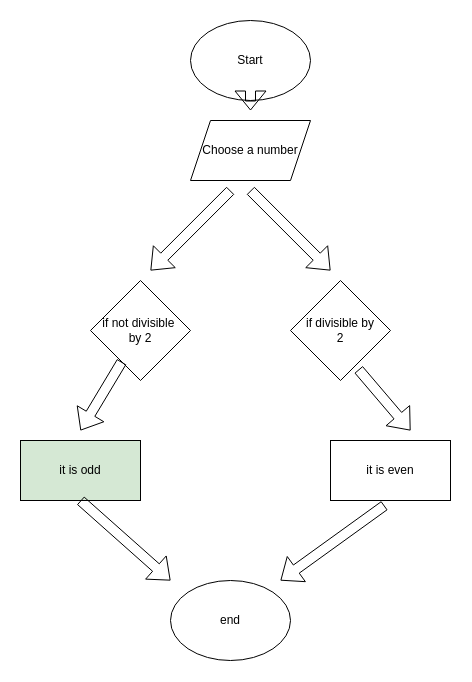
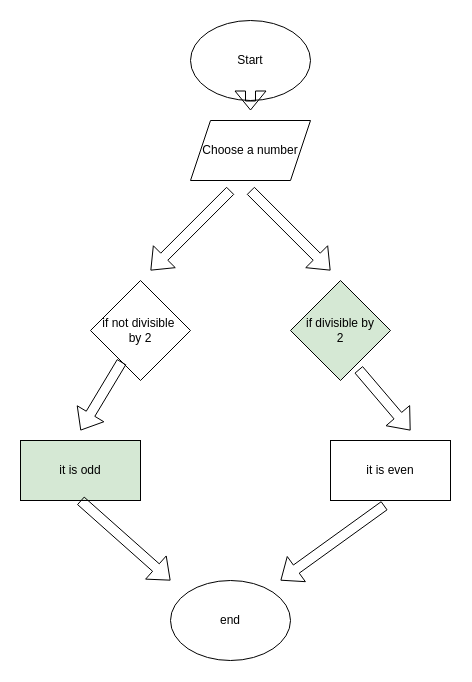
(341, 331) -> (341, 331)
